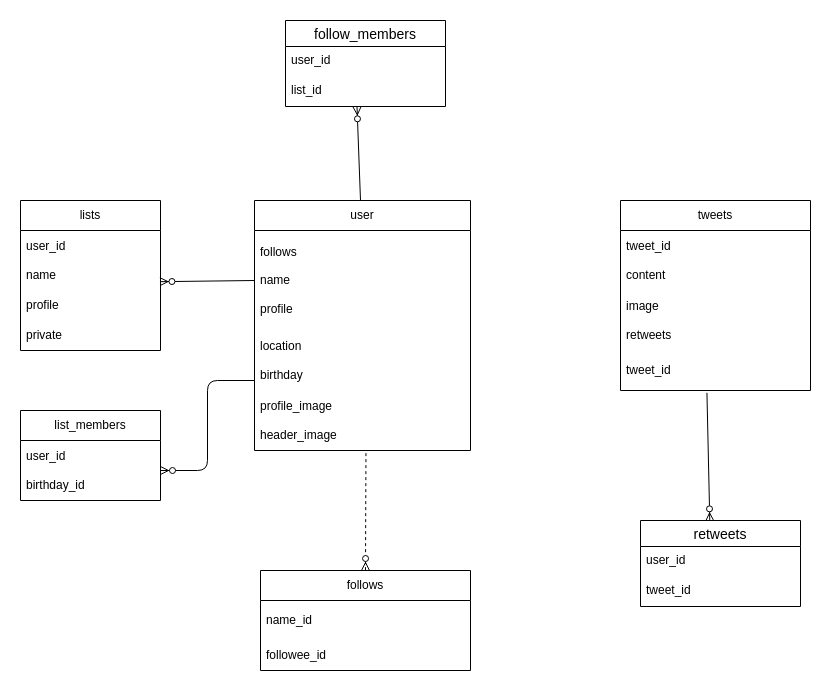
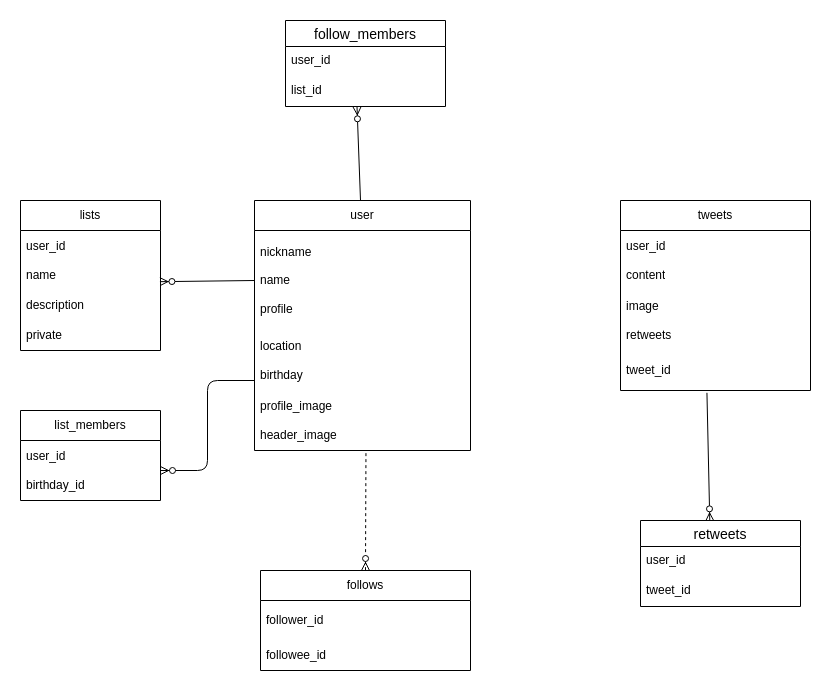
(652, 261) -> (650, 261)
(281, 281) -> (286, 281)
(47, 306) -> (60, 306)
(288, 621) -> (299, 621)
